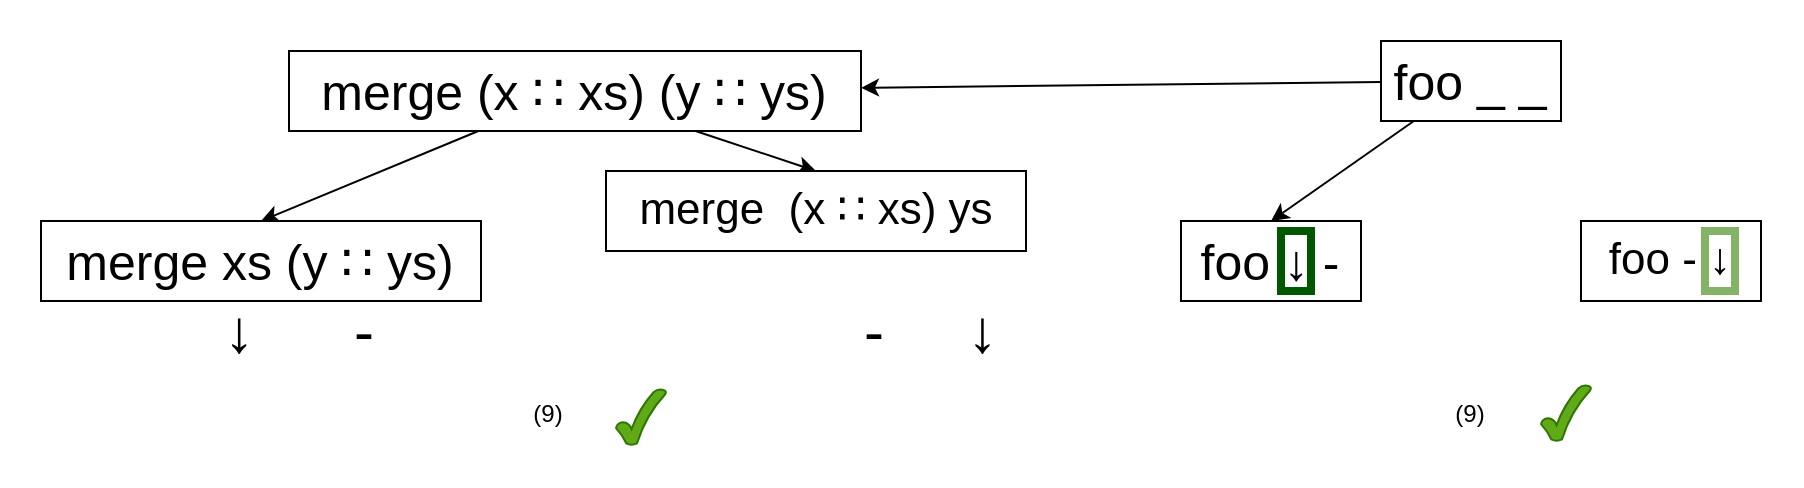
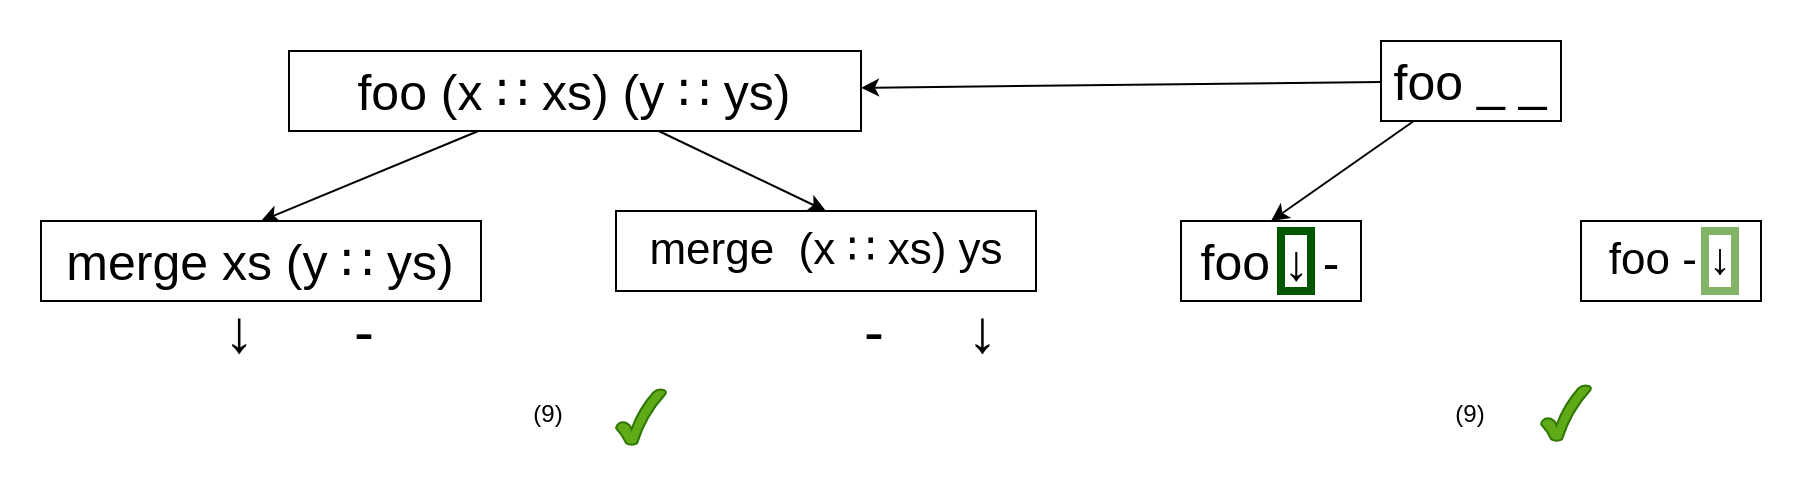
(575, 91) -> (575, 91)
(816, 211) -> (826, 251)
